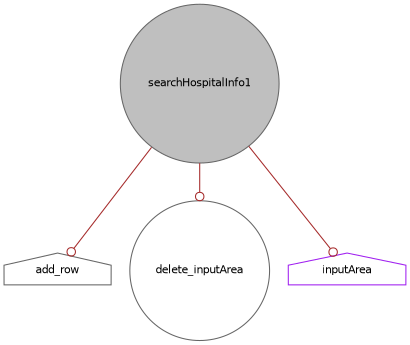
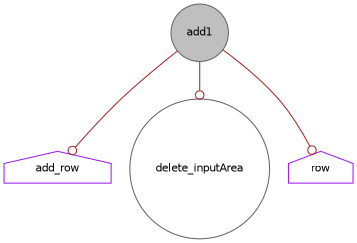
(200, 84) -> (200, 33)
(58, 271) -> (58, 169)
(347, 271) -> (321, 169)
